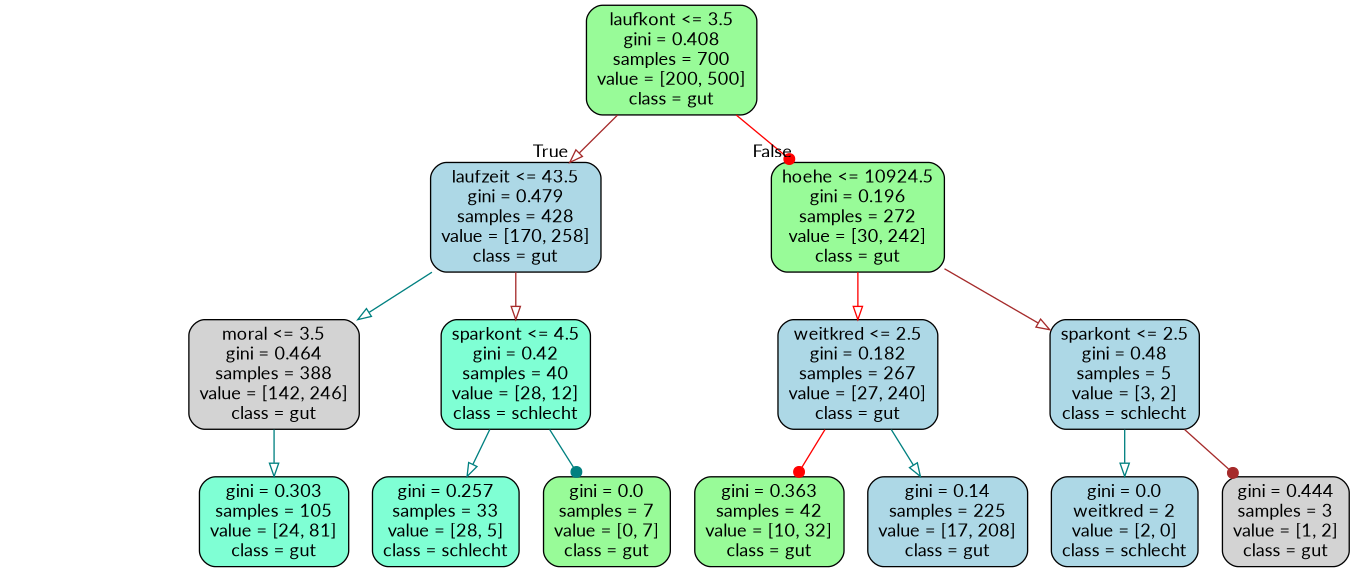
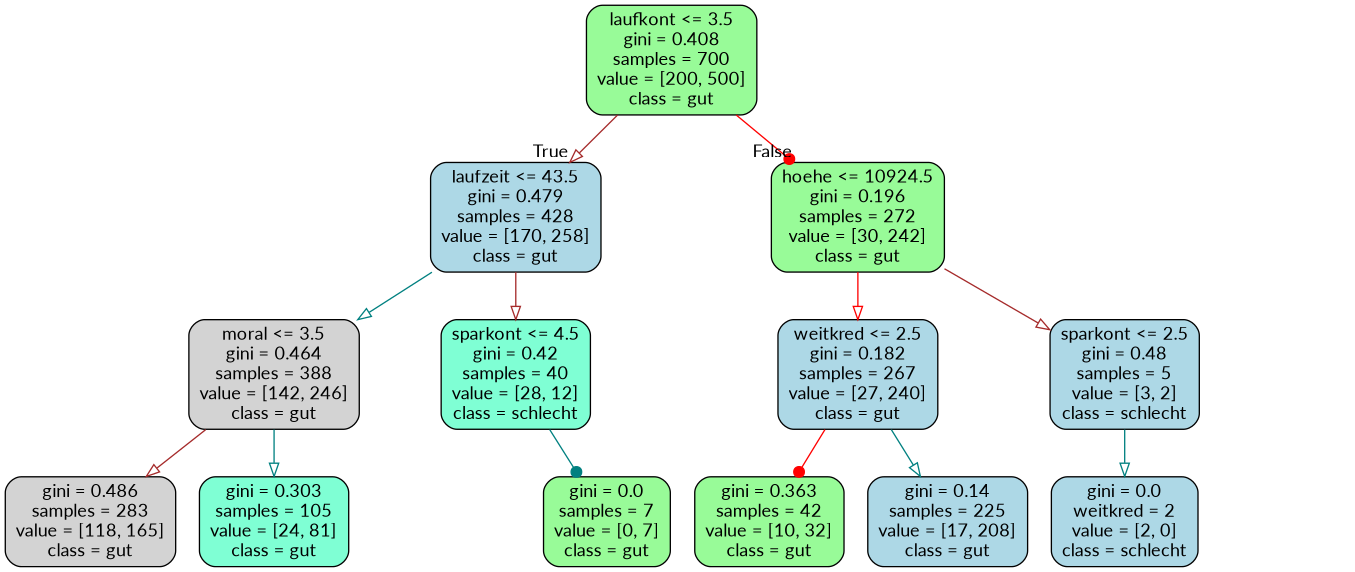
none -> (90, 522)
(446, 522) -> none
(1286, 522) -> none
